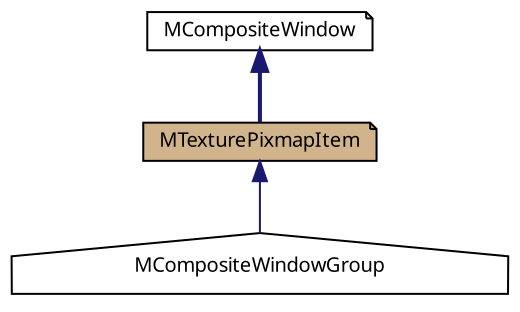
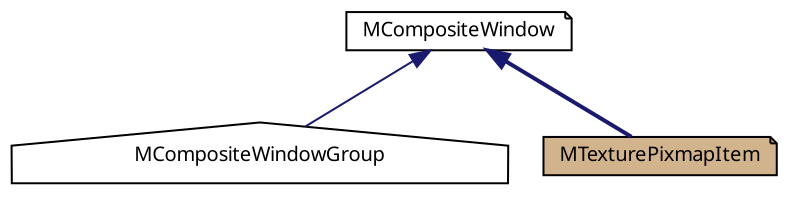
(260, 207) -> (359, 94)
